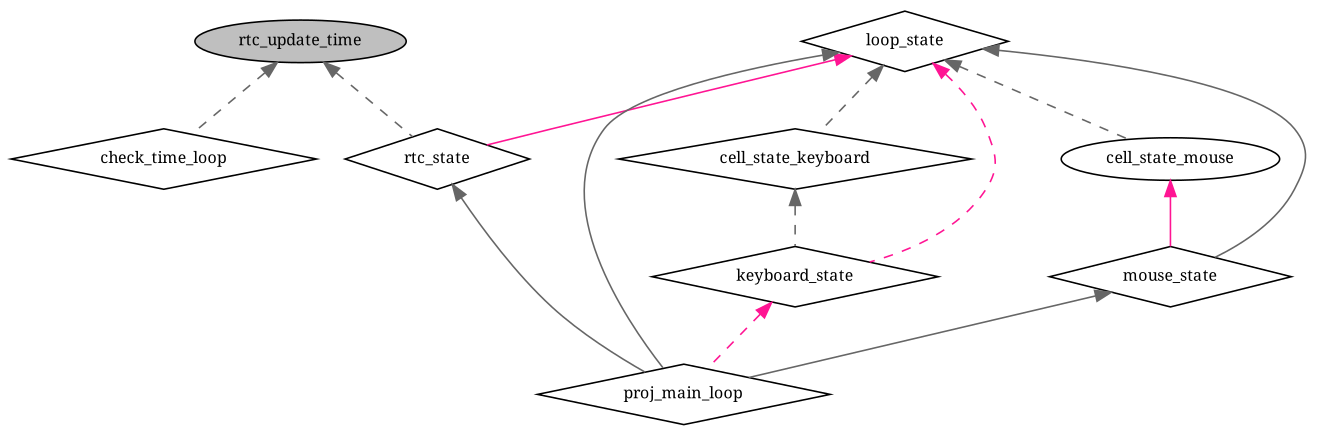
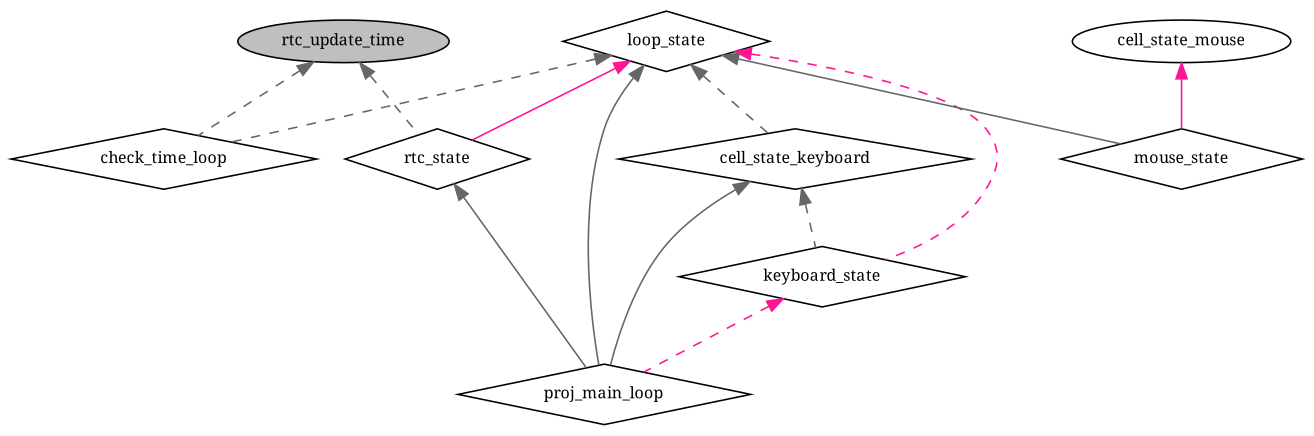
(1044, 103) -> (413, 101)
(922, 337) -> (653, 263)
